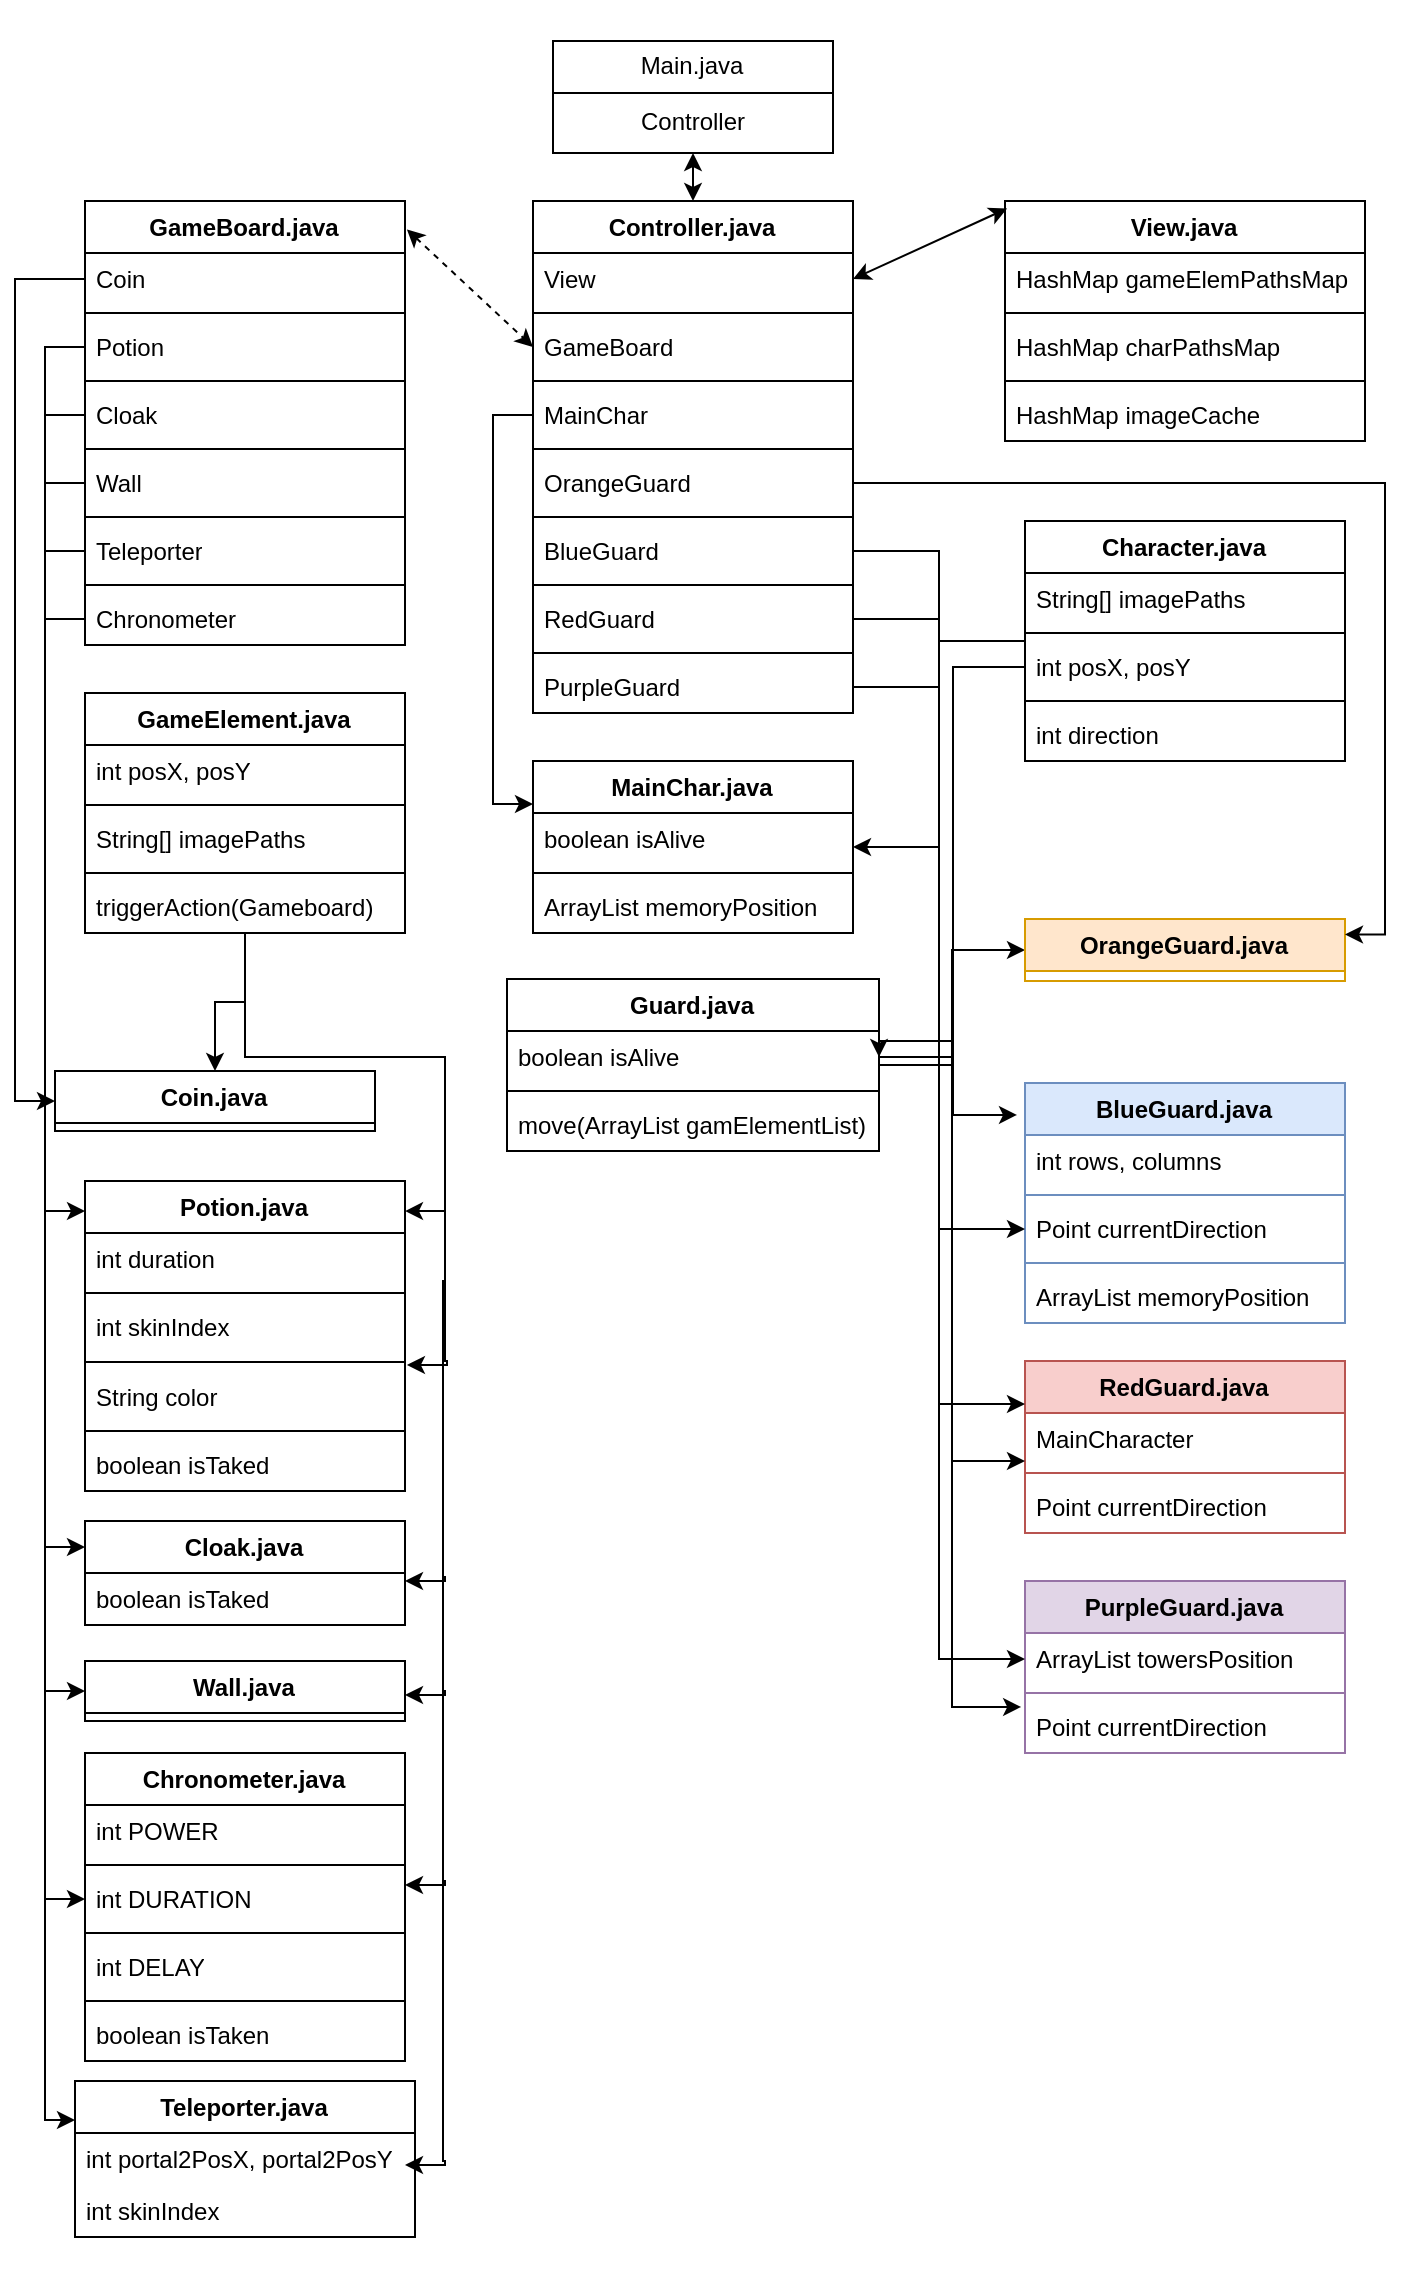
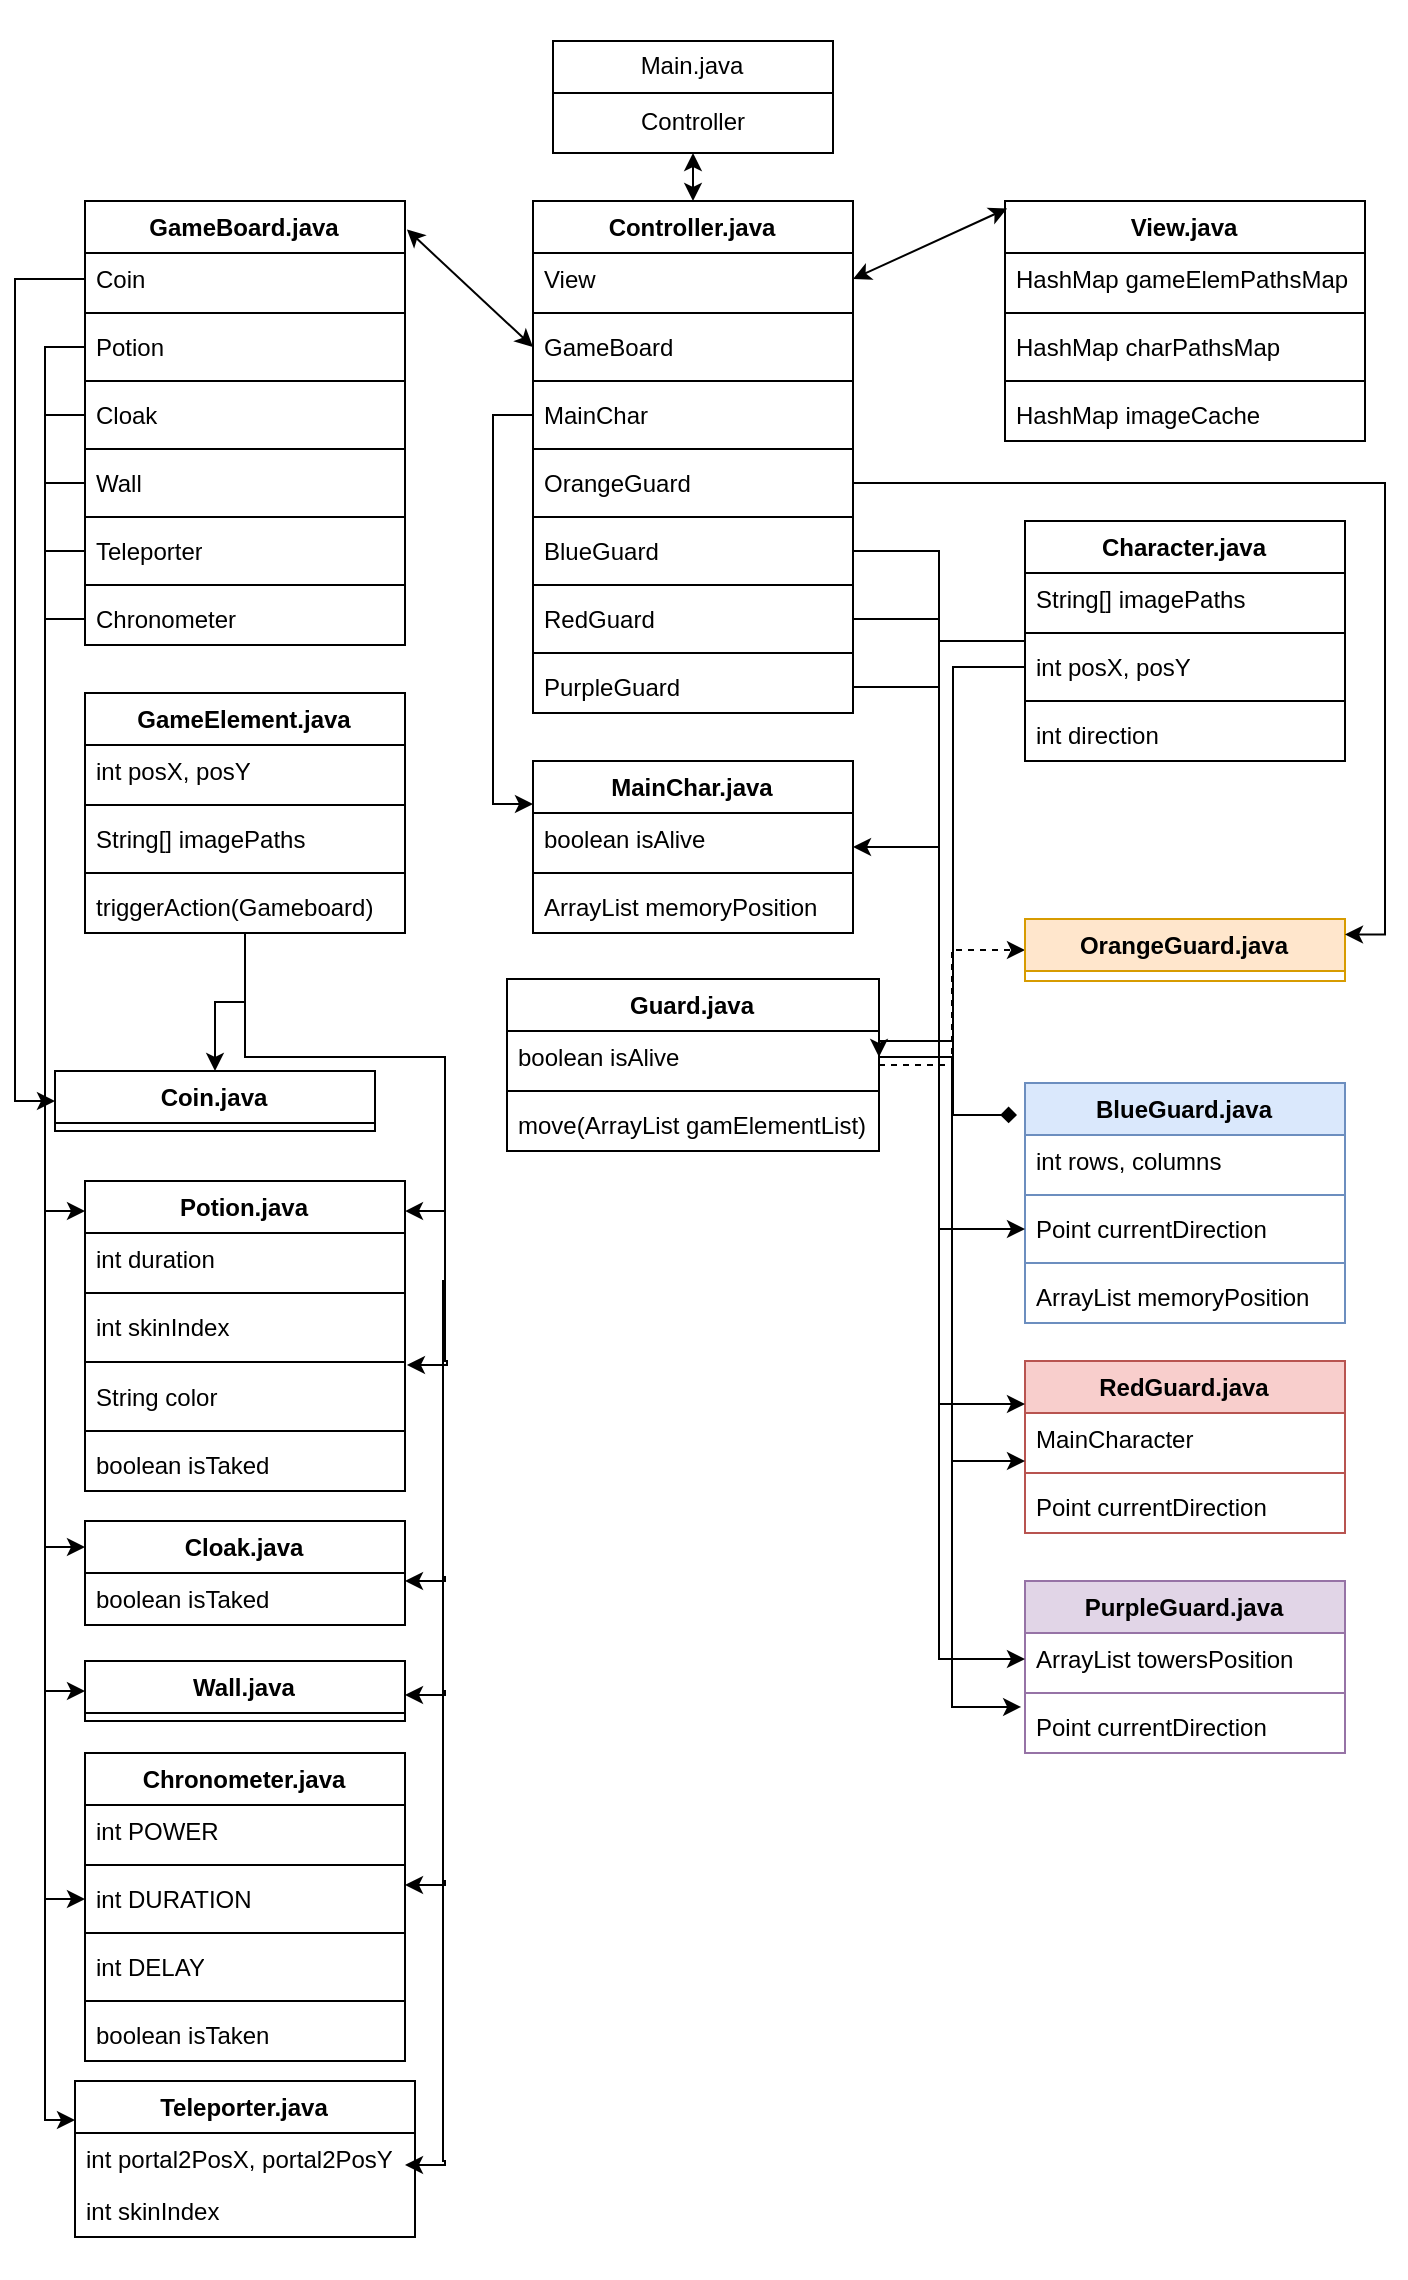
(470, 288) -> (470, 288)
(916, 1065) -> (916, 1065)
(1001, 1115) -> (1000, 1115)
